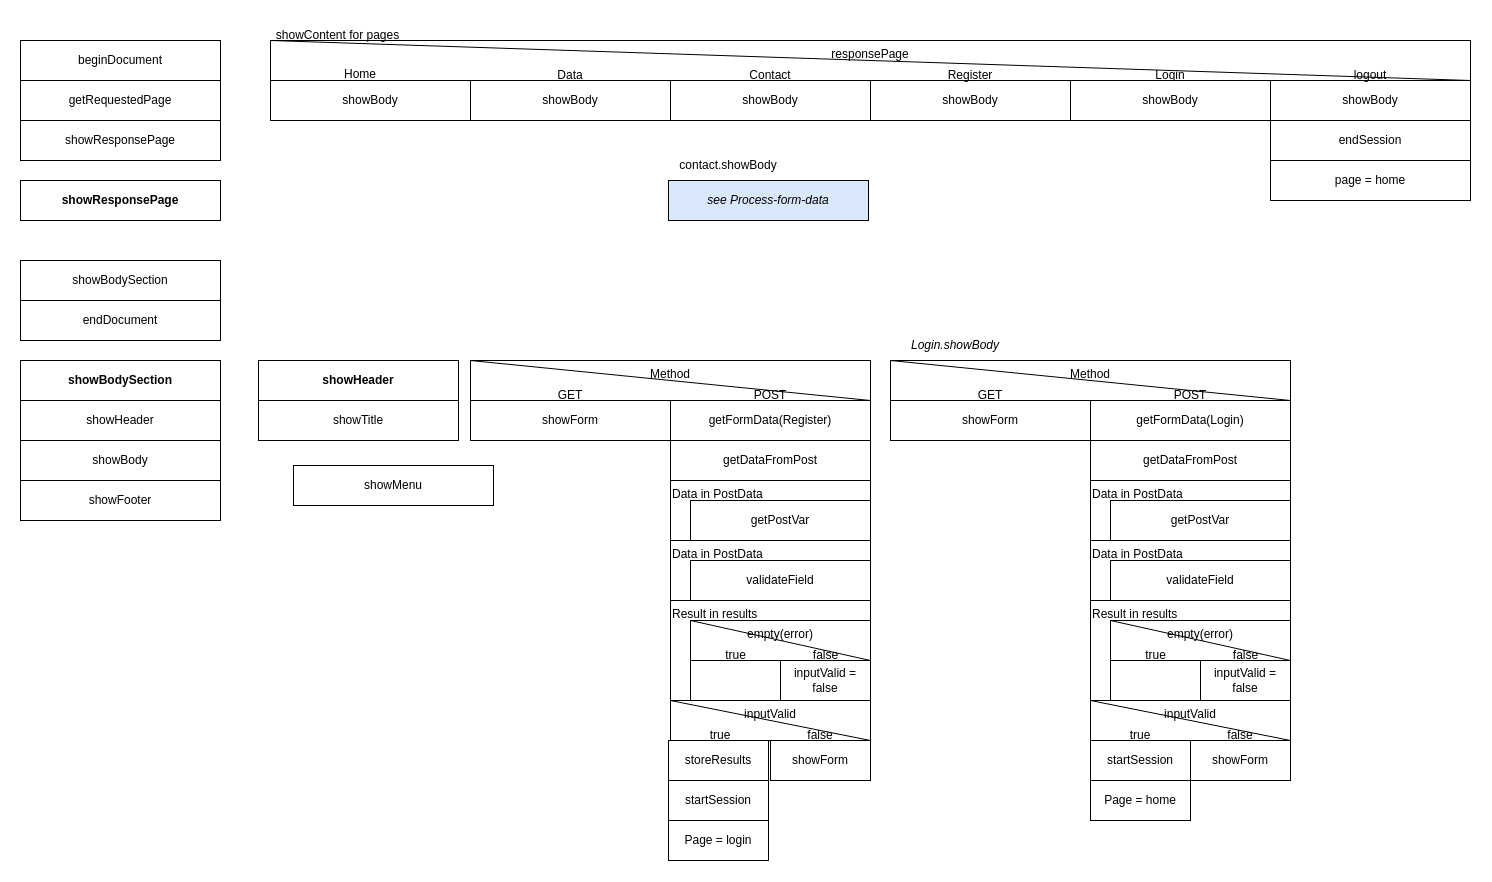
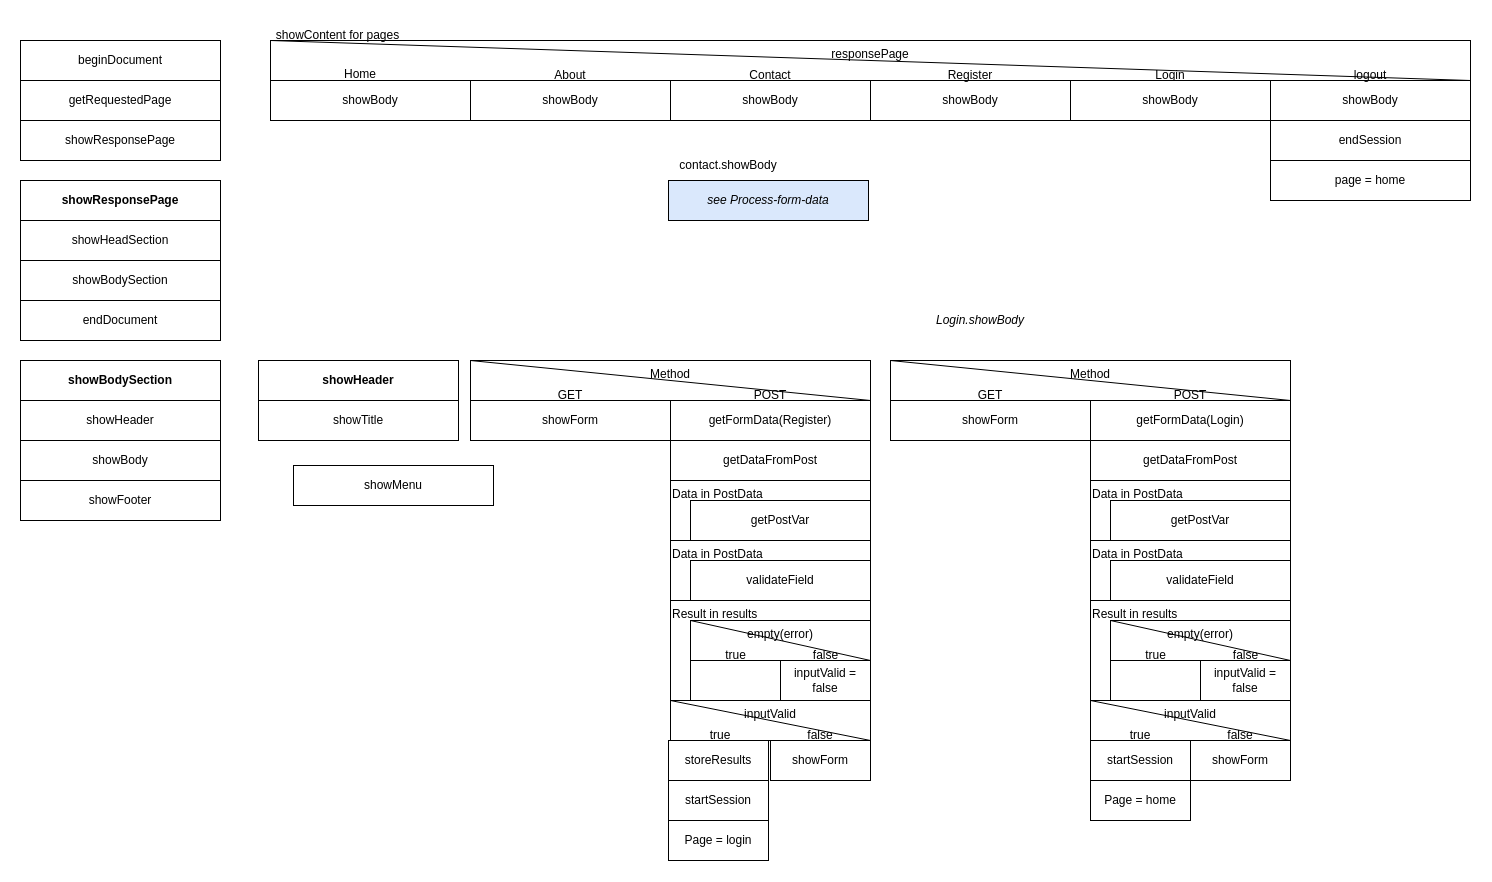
(571, 76) -> (571, 76)
none -> (121, 241)
(956, 346) -> (981, 321)
